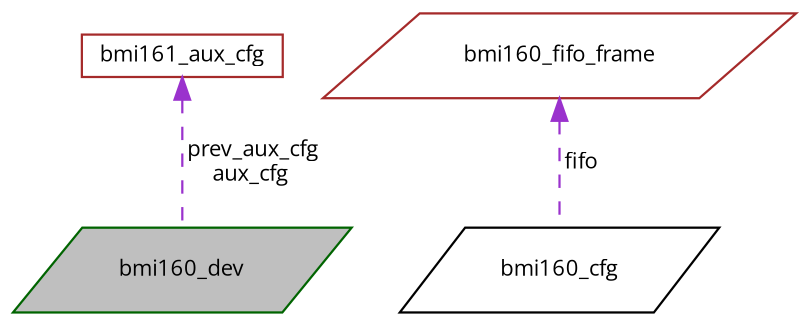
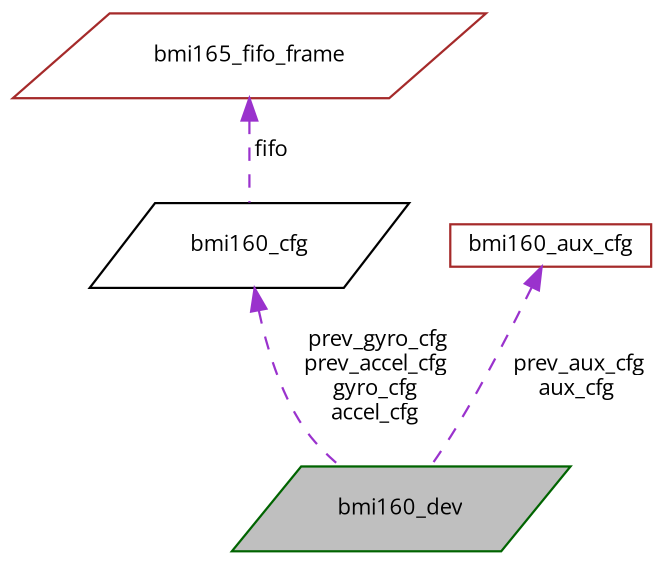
(182, 56) -> (551, 246)
(560, 56) -> (249, 56)
none -> (286, 395)
